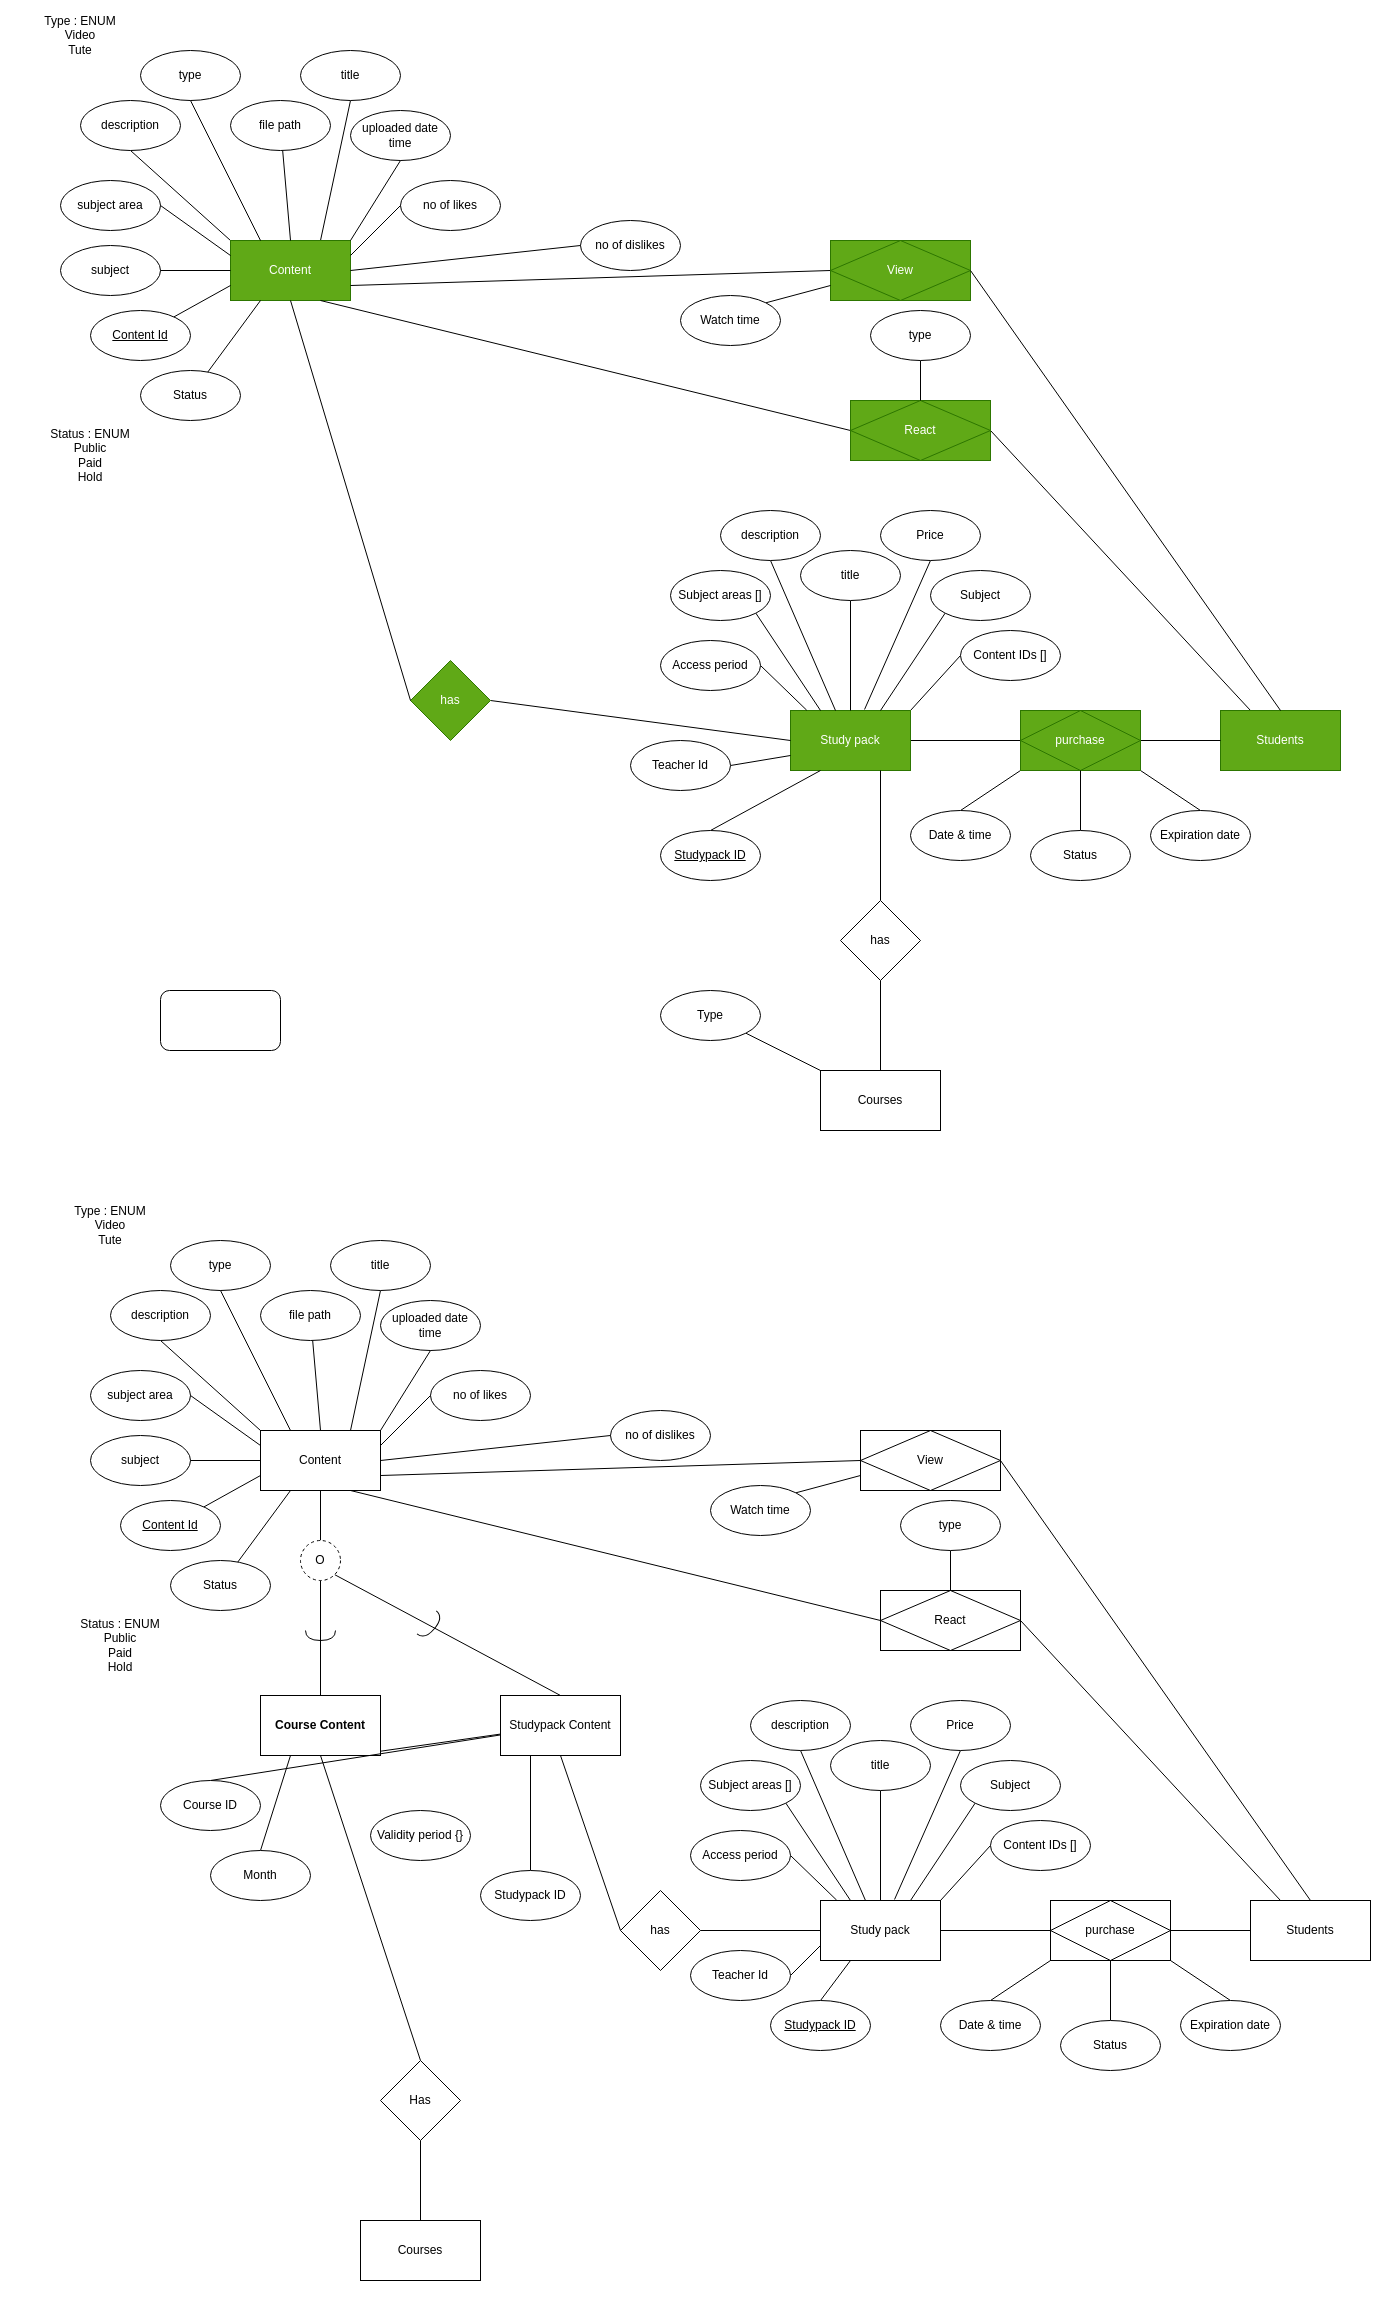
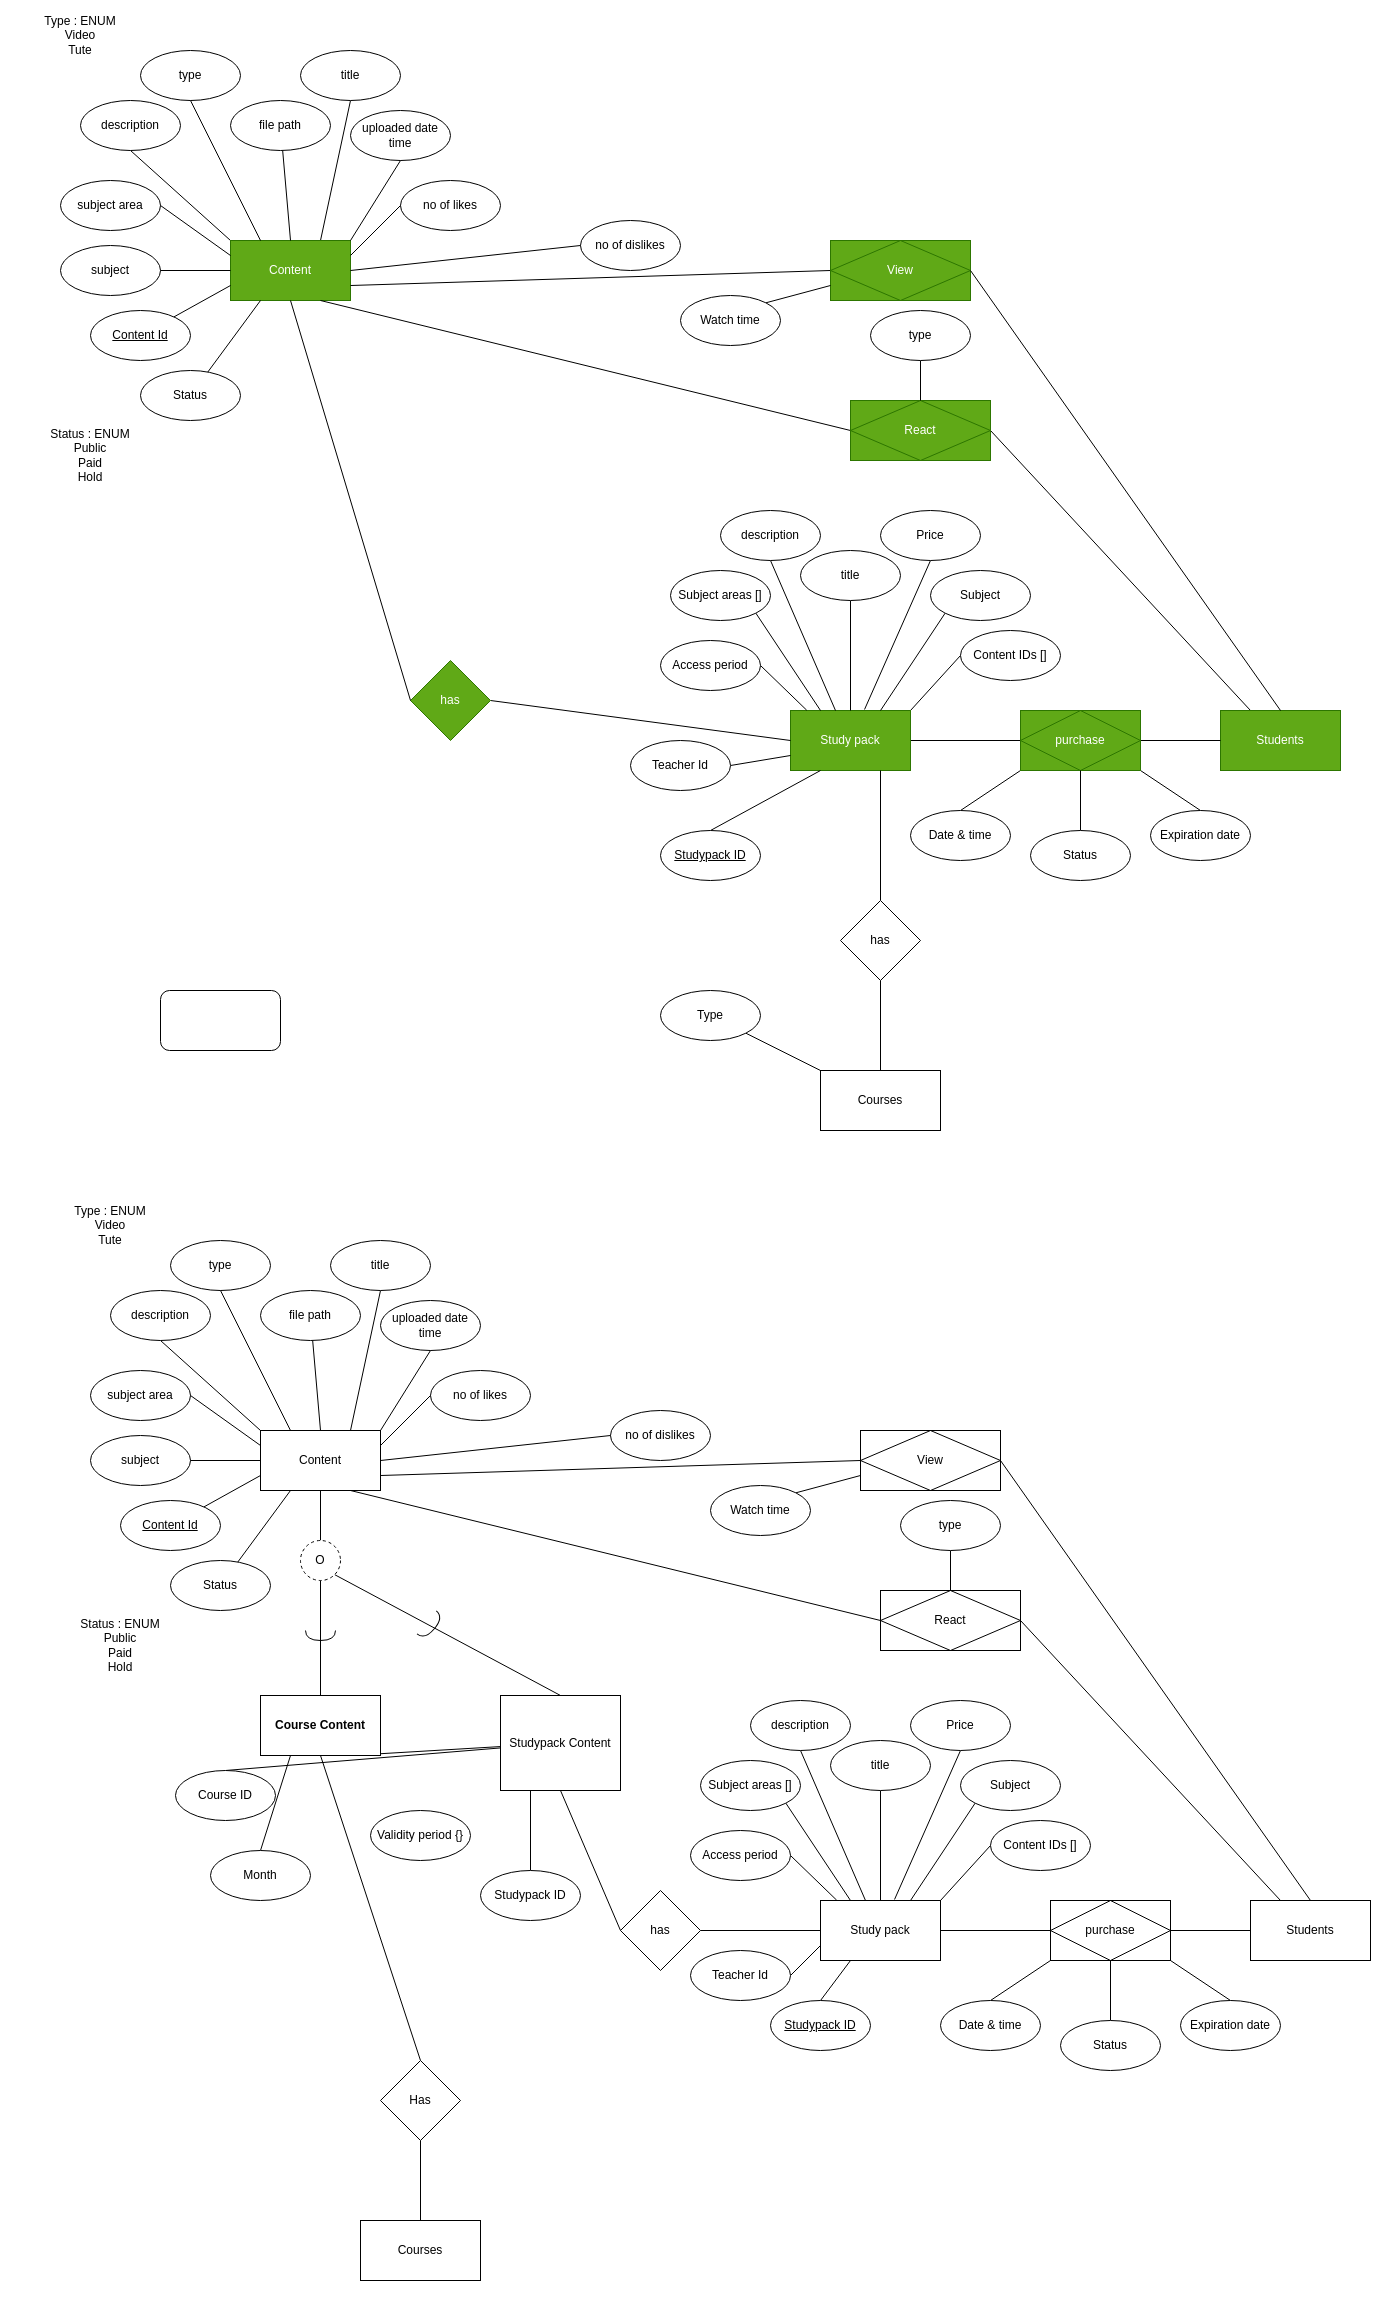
(561, 1726) -> (561, 1743)
(211, 1806) -> (226, 1796)
